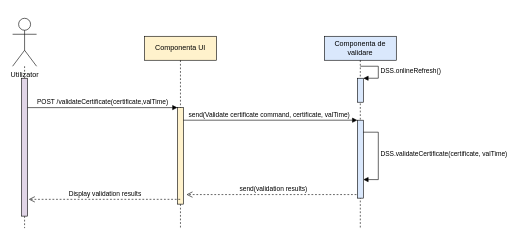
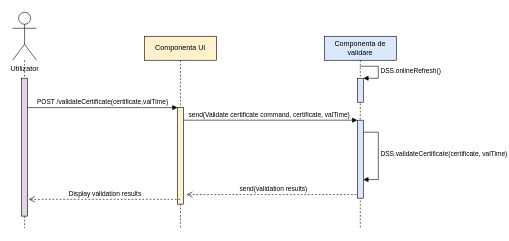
(24, 42) -> (24, 36)
